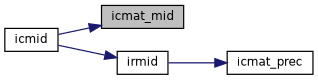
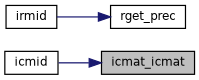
(143, 17) -> (148, 63)
(82, 50) -> none
(270, 63) -> (148, 17)
